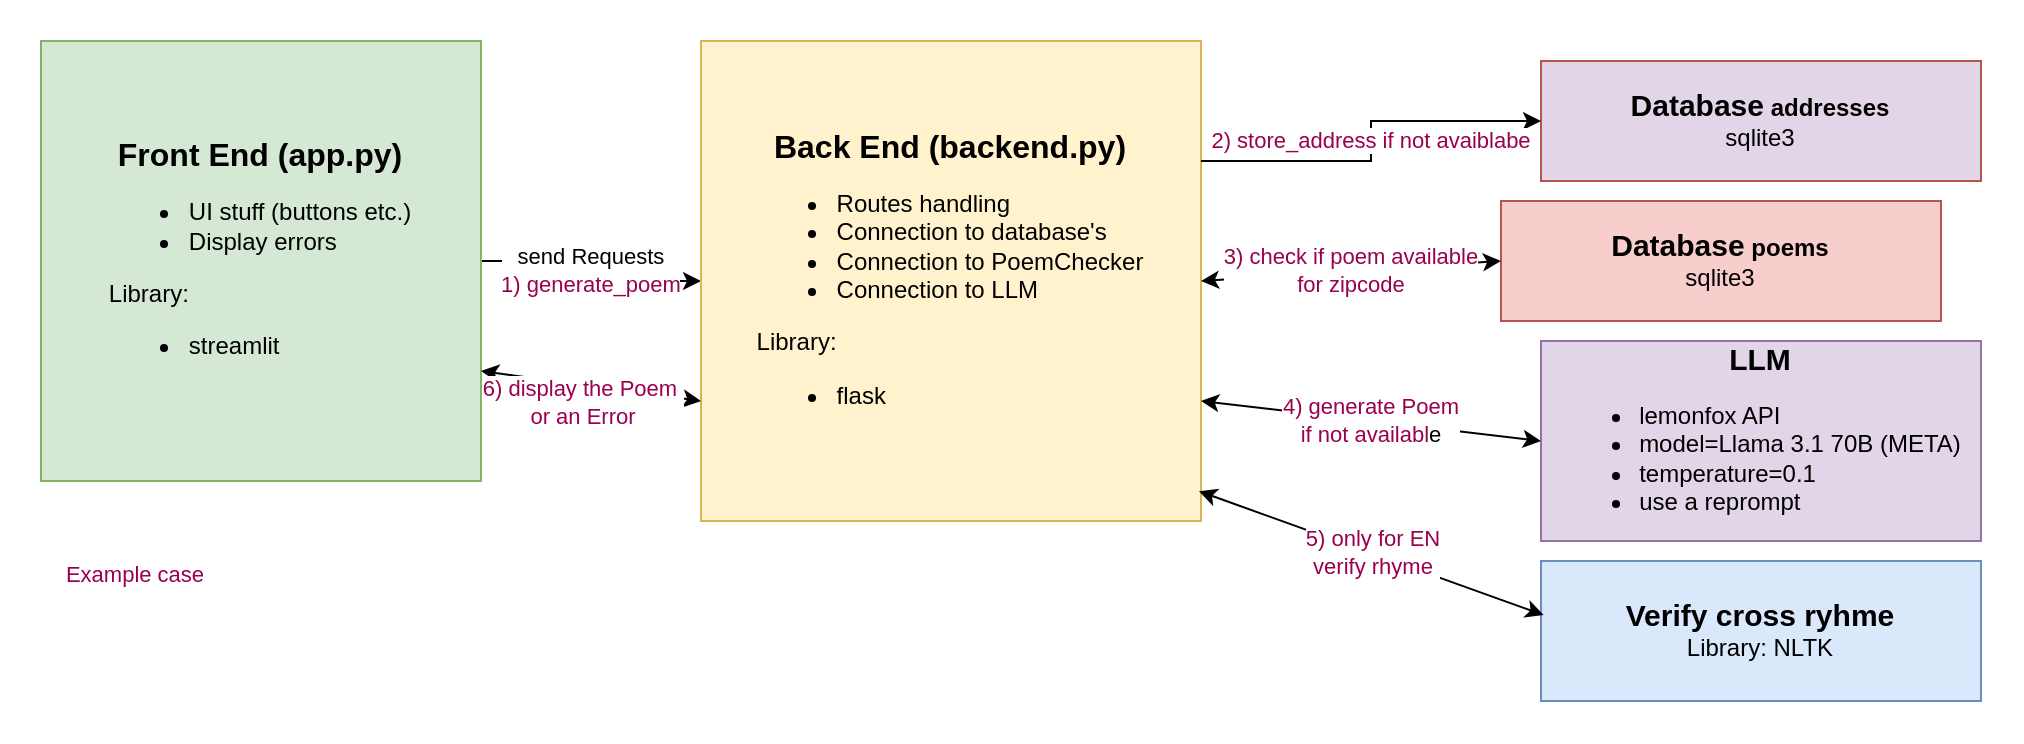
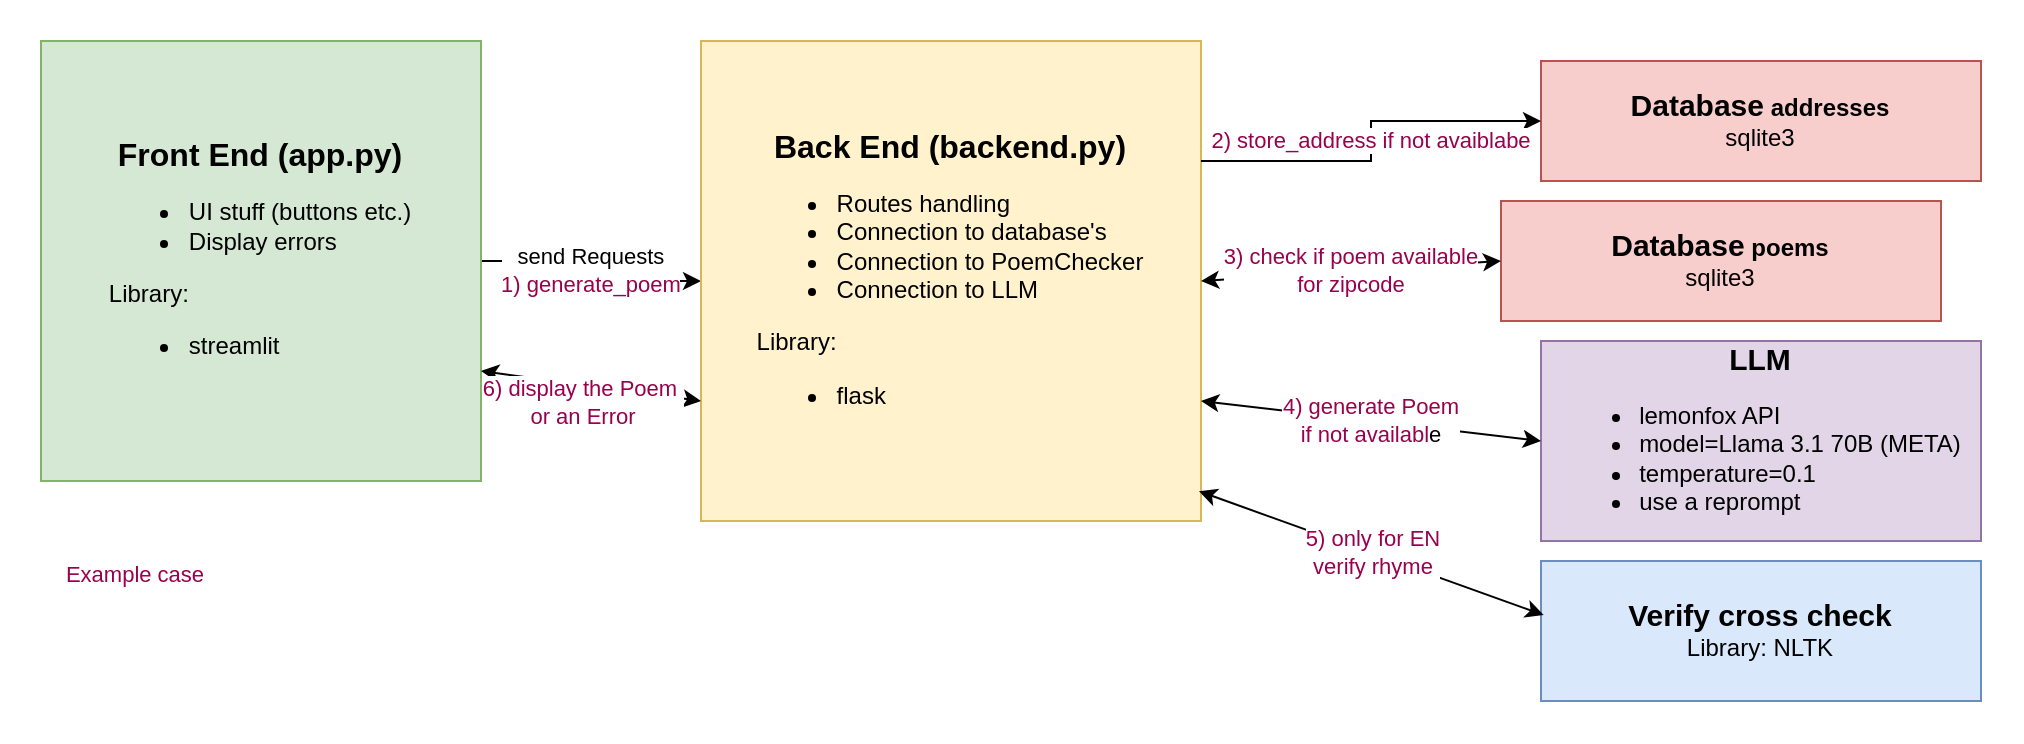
(1761, 121) -> (1761, 121)
(1761, 631) -> (1761, 631)
